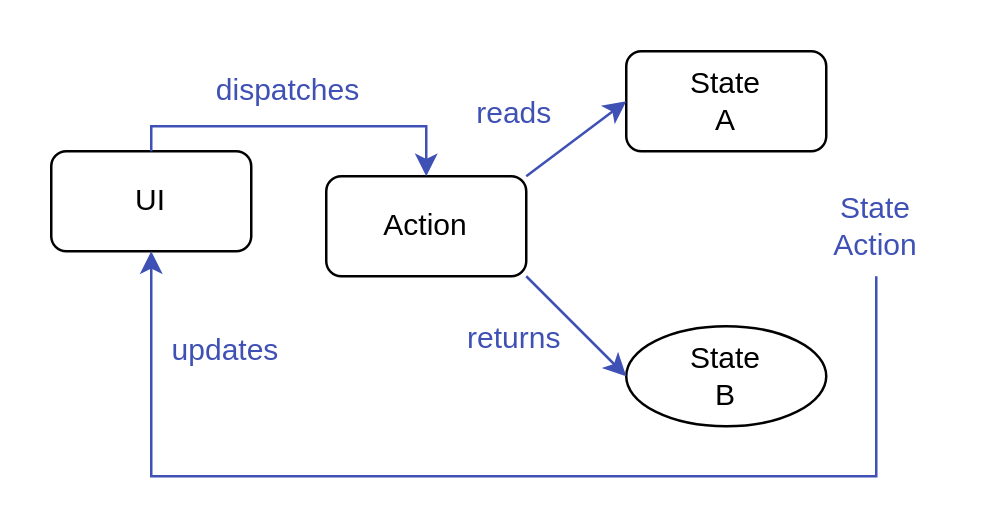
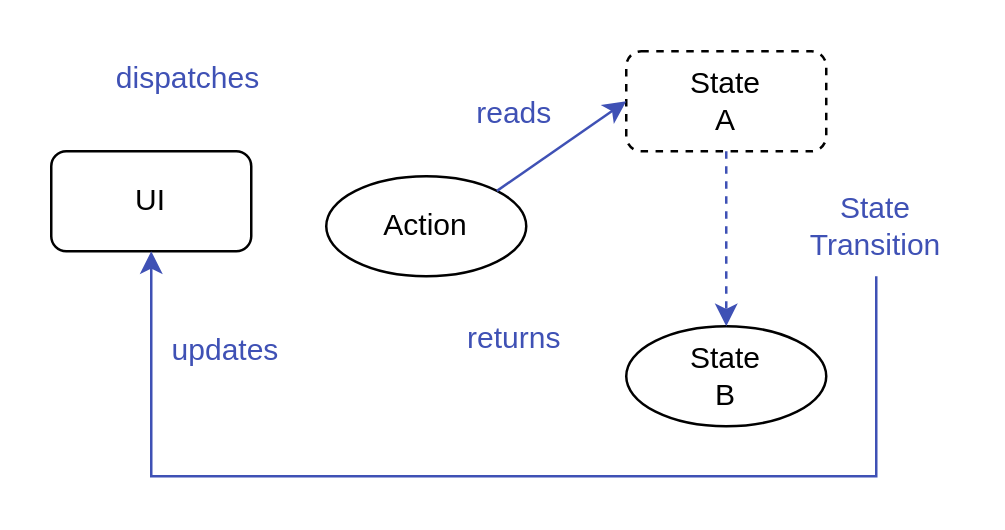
(289, 91) -> (189, 79)
(726, 101) -> (726, 101)
(293, 126) -> none
(426, 226) -> (426, 226)
(876, 226) -> (876, 226)
none -> (726, 230)
(570, 320) -> none
